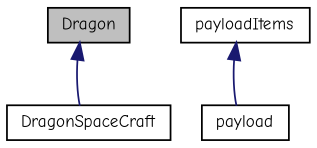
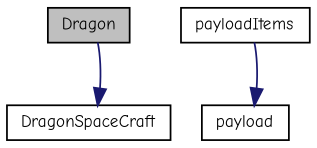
(77, 83) -> (100, 65)
(234, 83) -> (257, 65)
